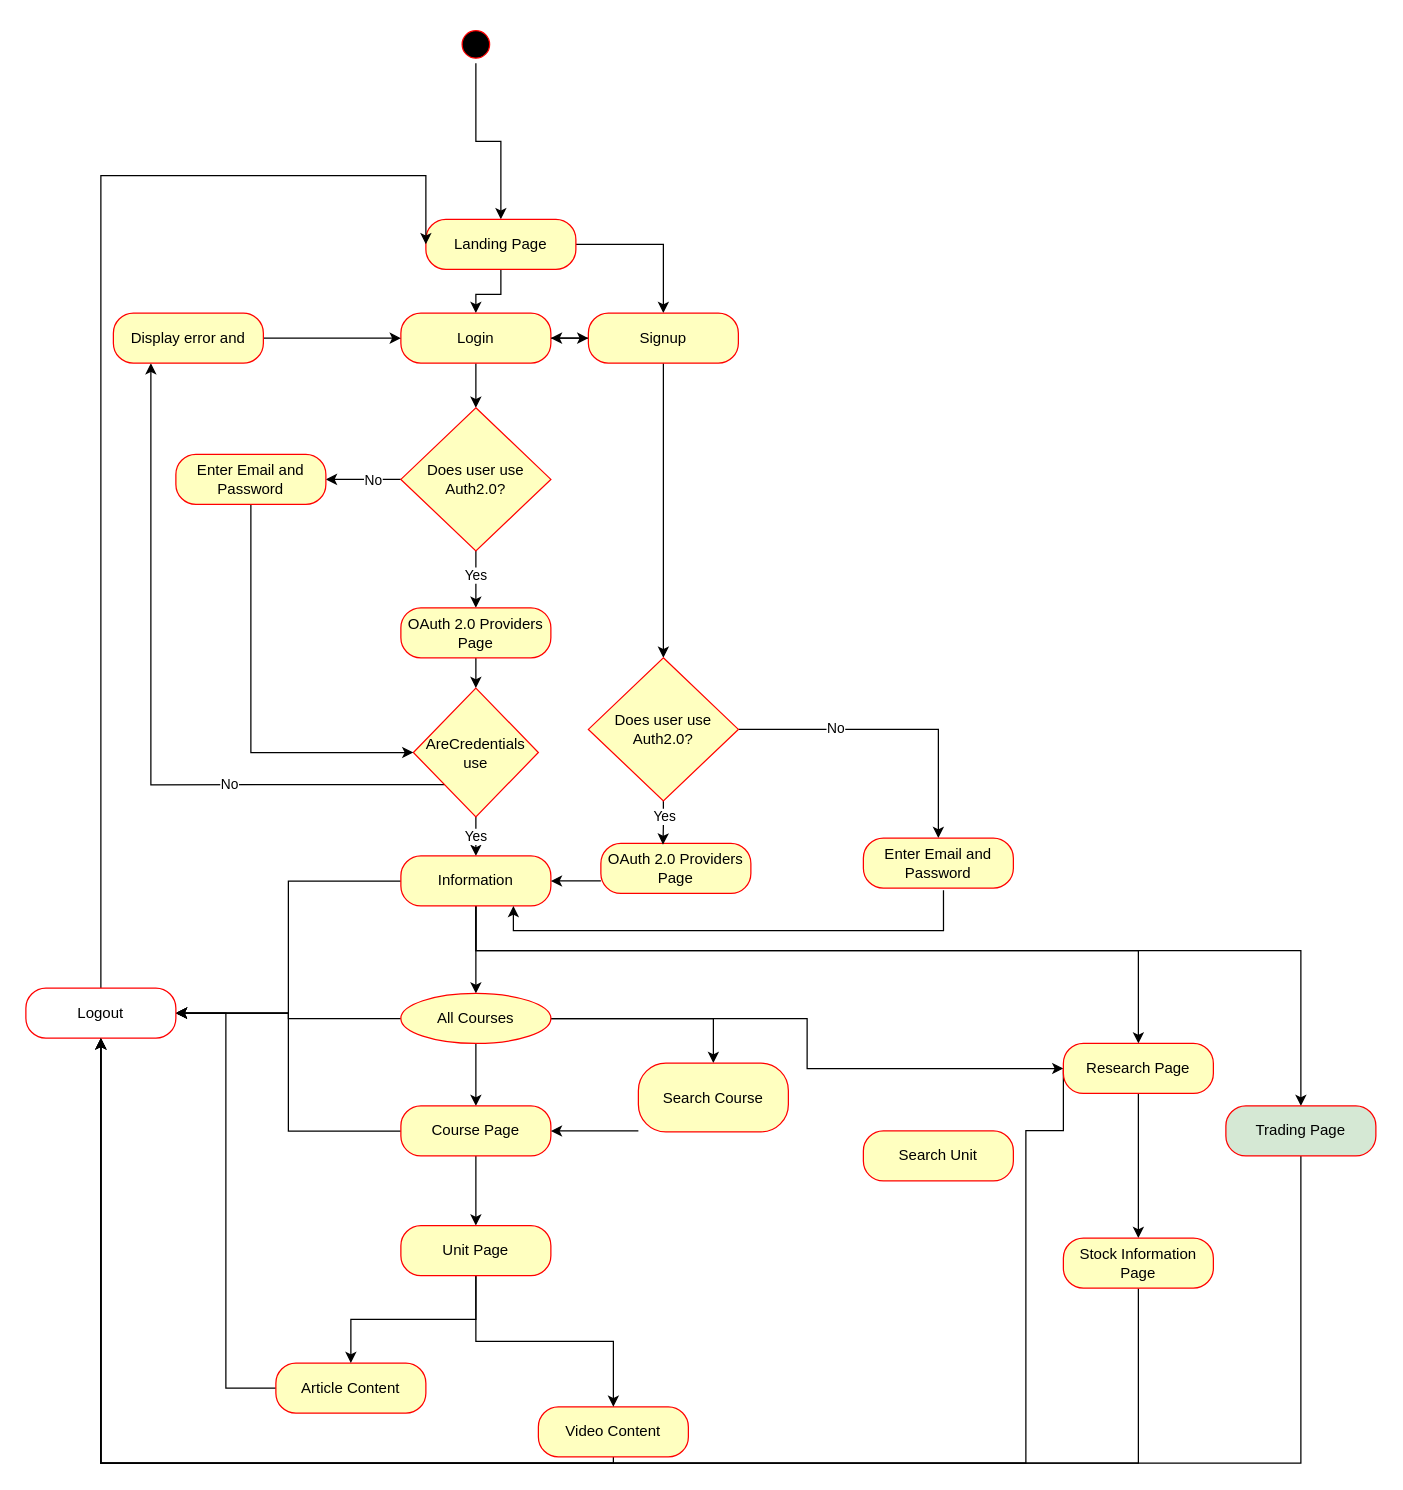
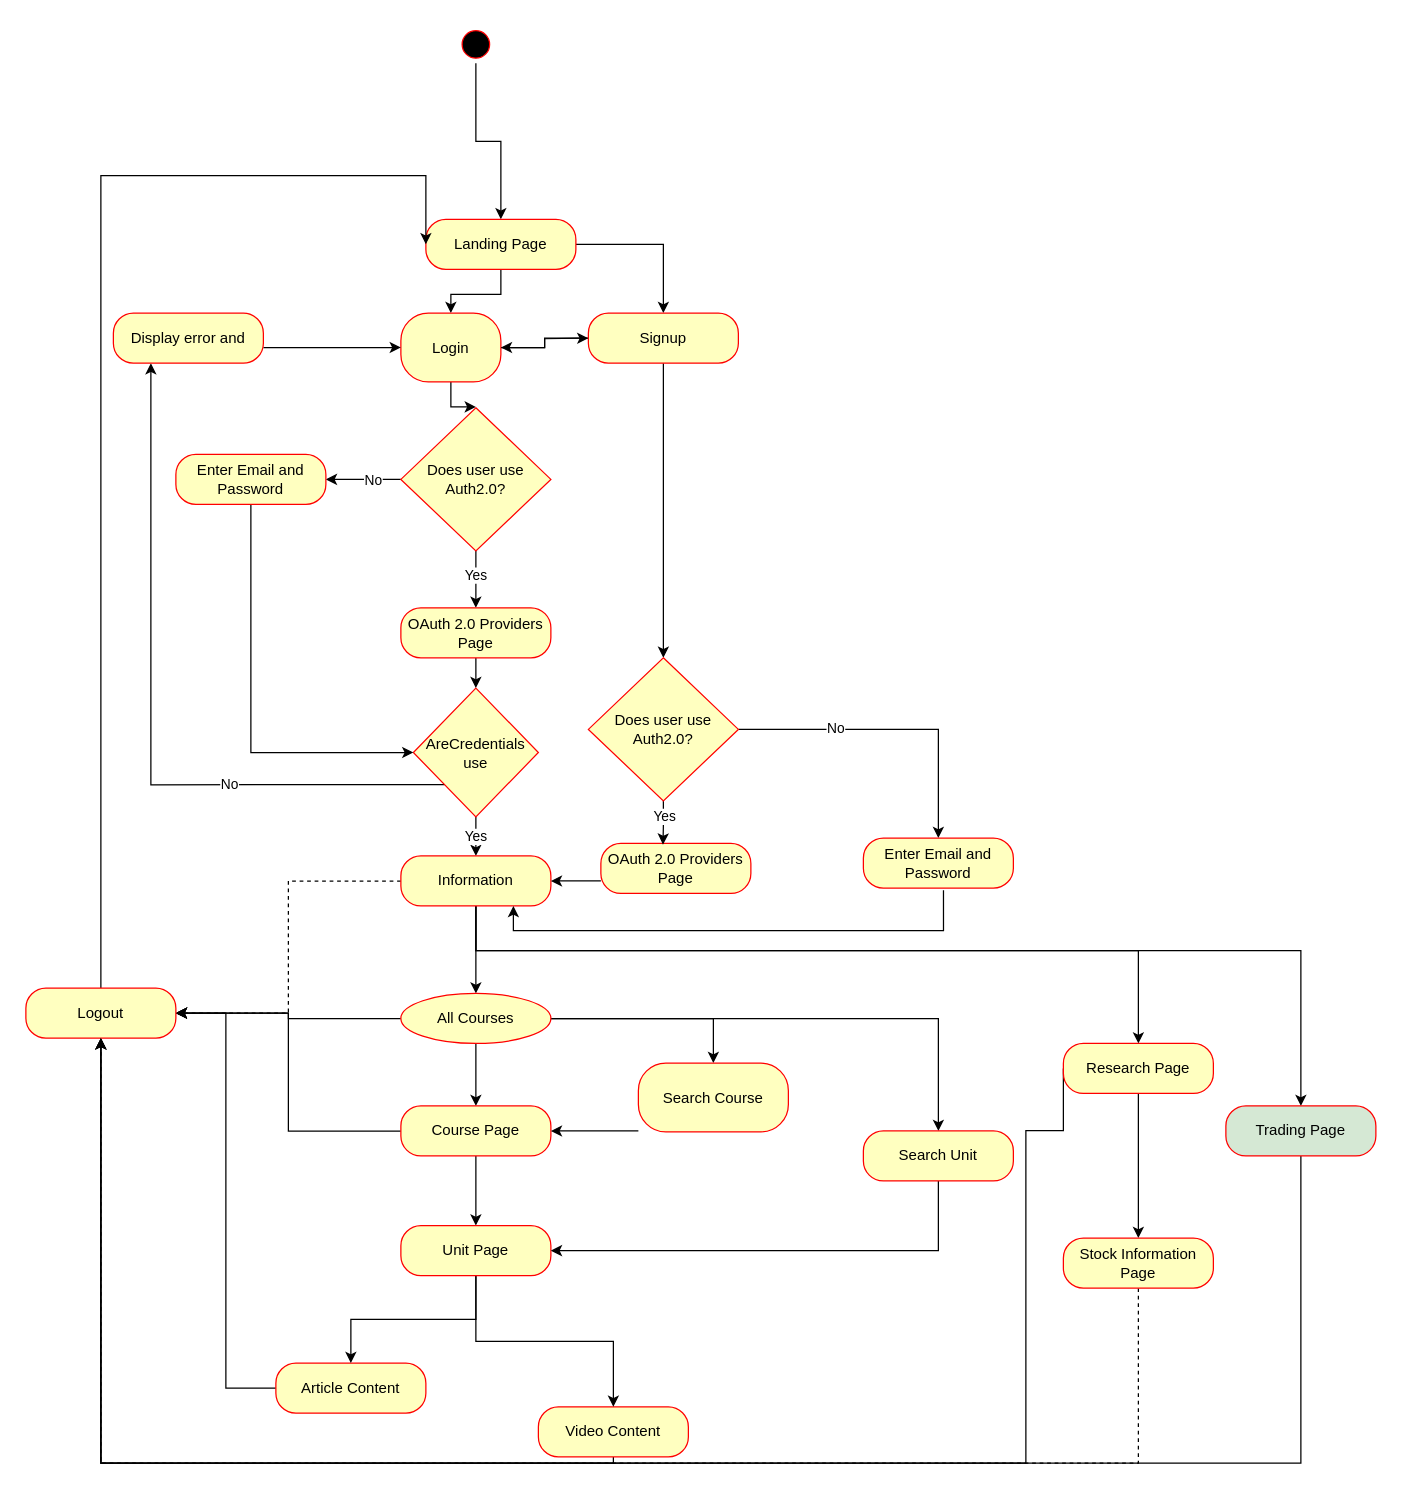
(476, 338) -> (451, 348)
(288, 890) -> (288, 890)
(101, 1013) -> (101, 1013)
(904, 1069) -> (923, 1019)
none -> (783, 1251)
(1138, 1375) -> (1138, 1375)
